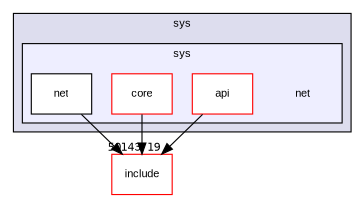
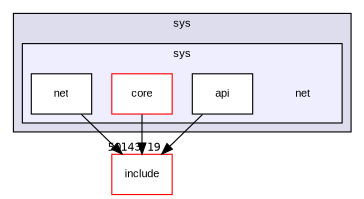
(222, 94) -> (222, 94)
